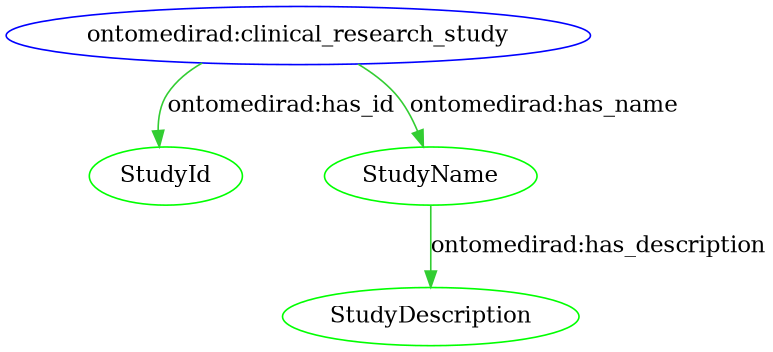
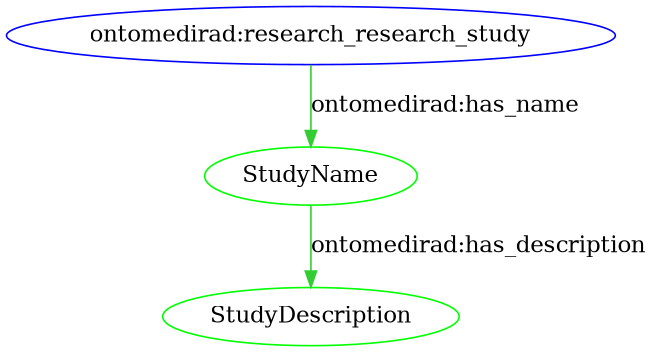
(298, 36) -> (311, 36)
(166, 176) -> none
